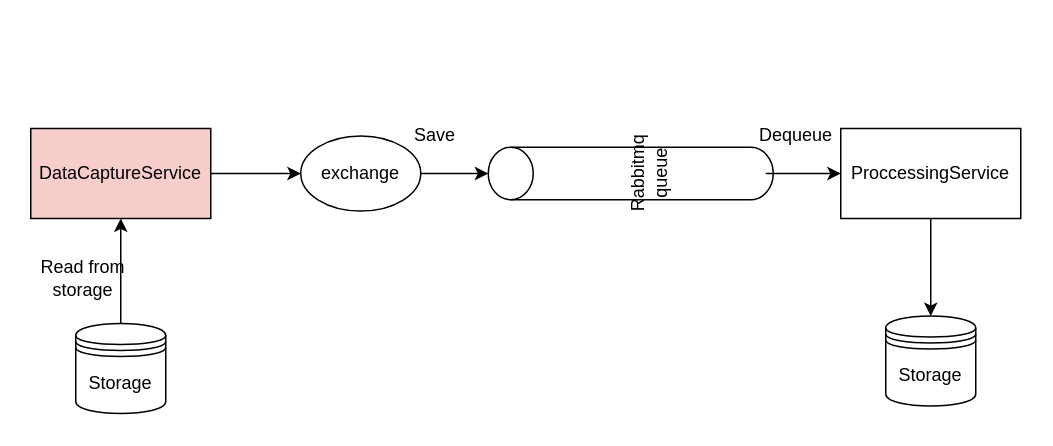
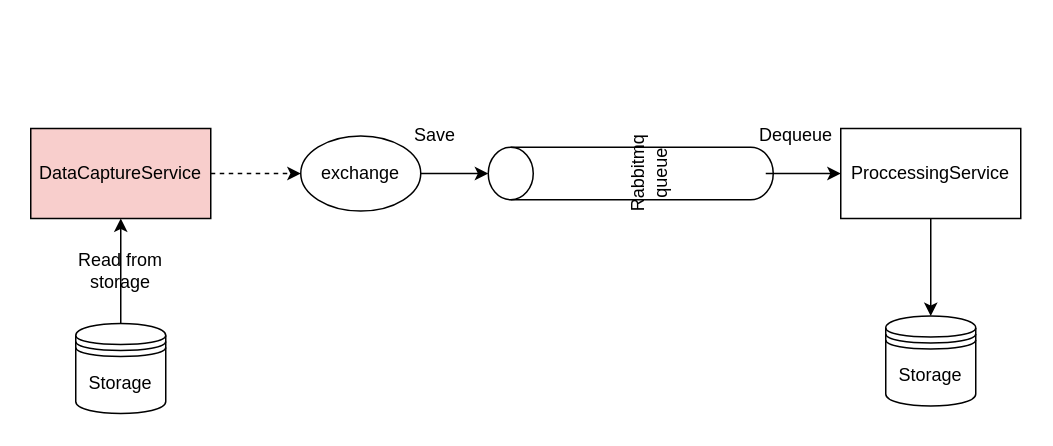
(252, 173) -> (252, 173)
(83, 278) -> (121, 271)
